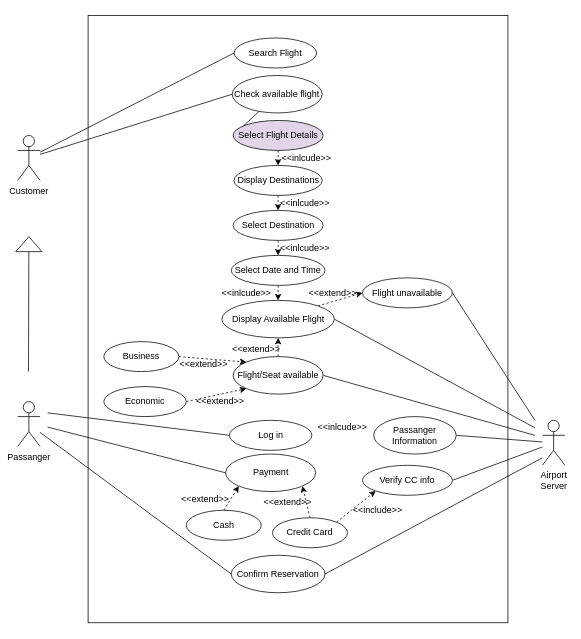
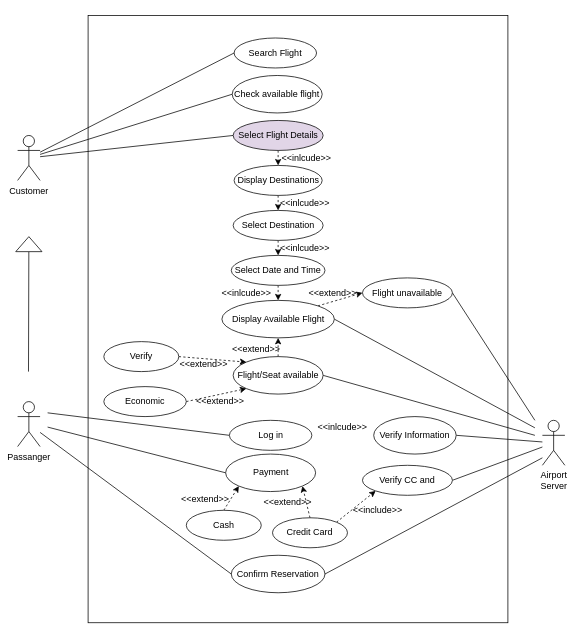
(251, 119) -> (137, 146)
(141, 357) -> (141, 357)
(415, 435) -> (415, 435)
(408, 480) -> (408, 480)
